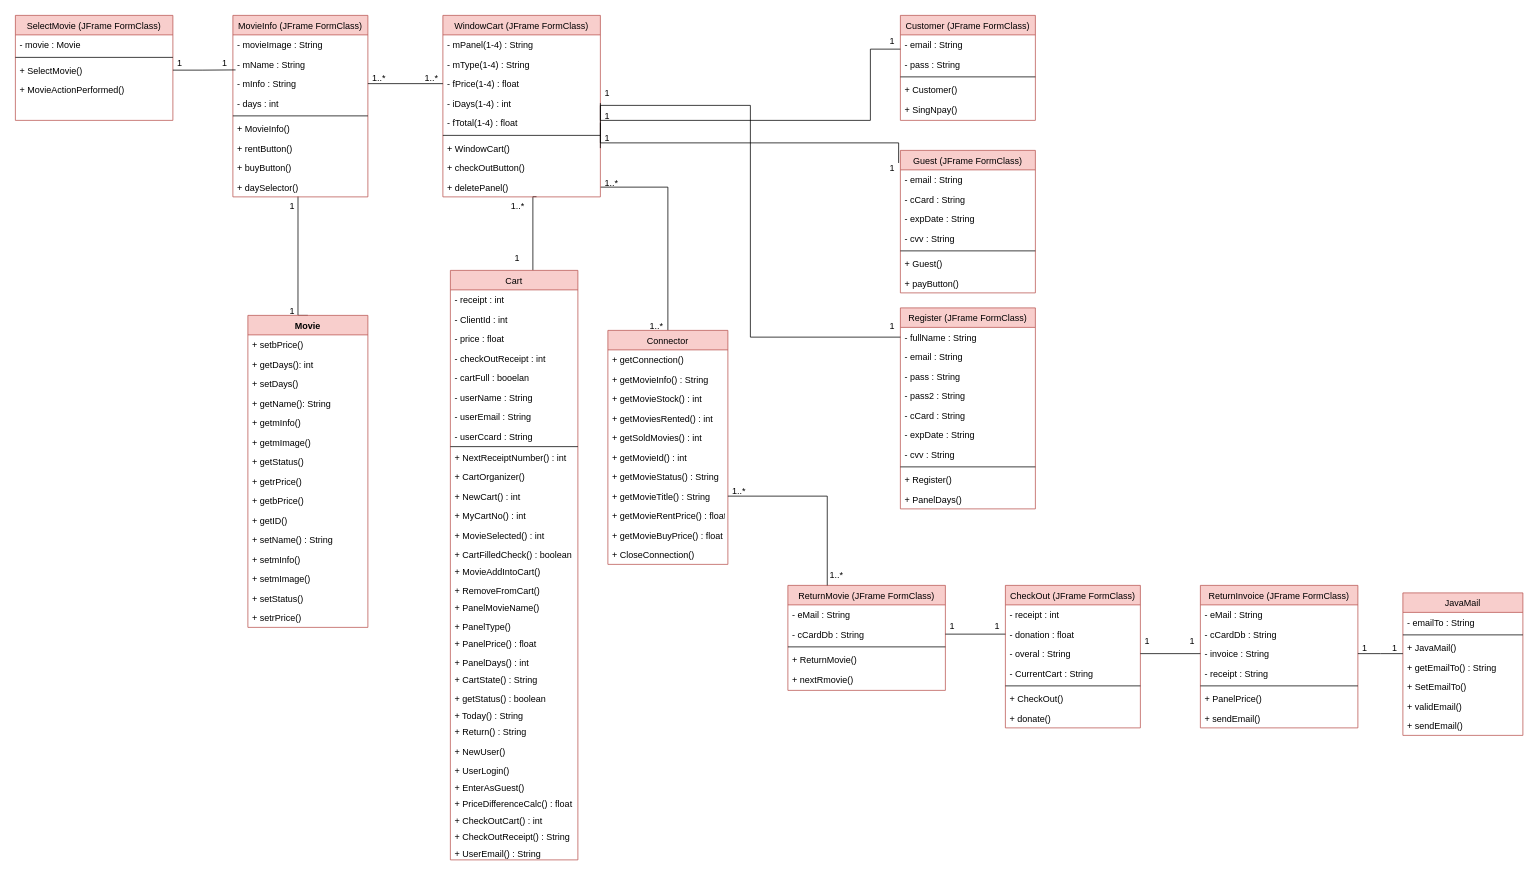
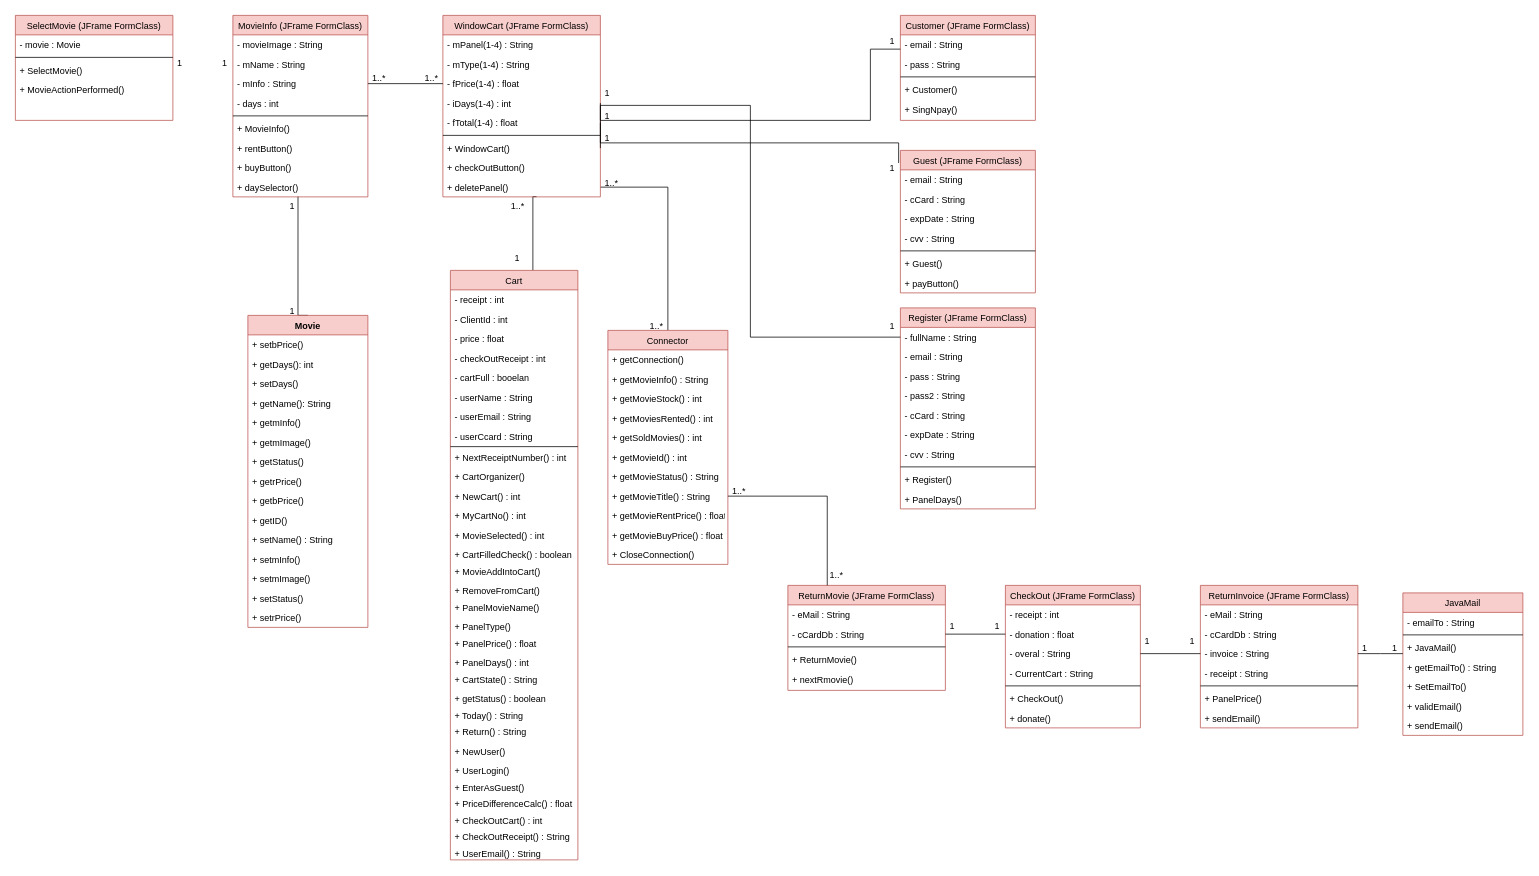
(204, 70) -> none
